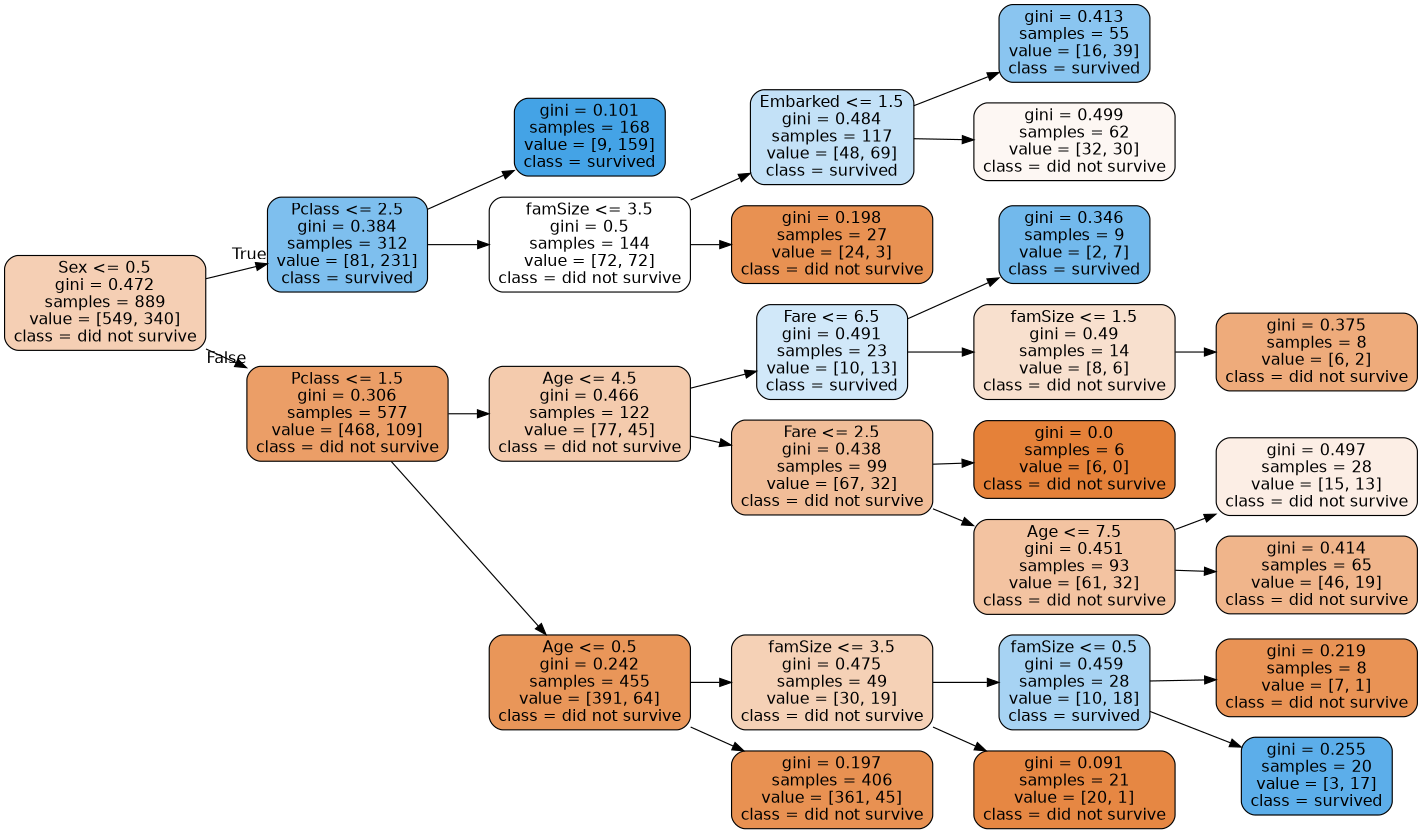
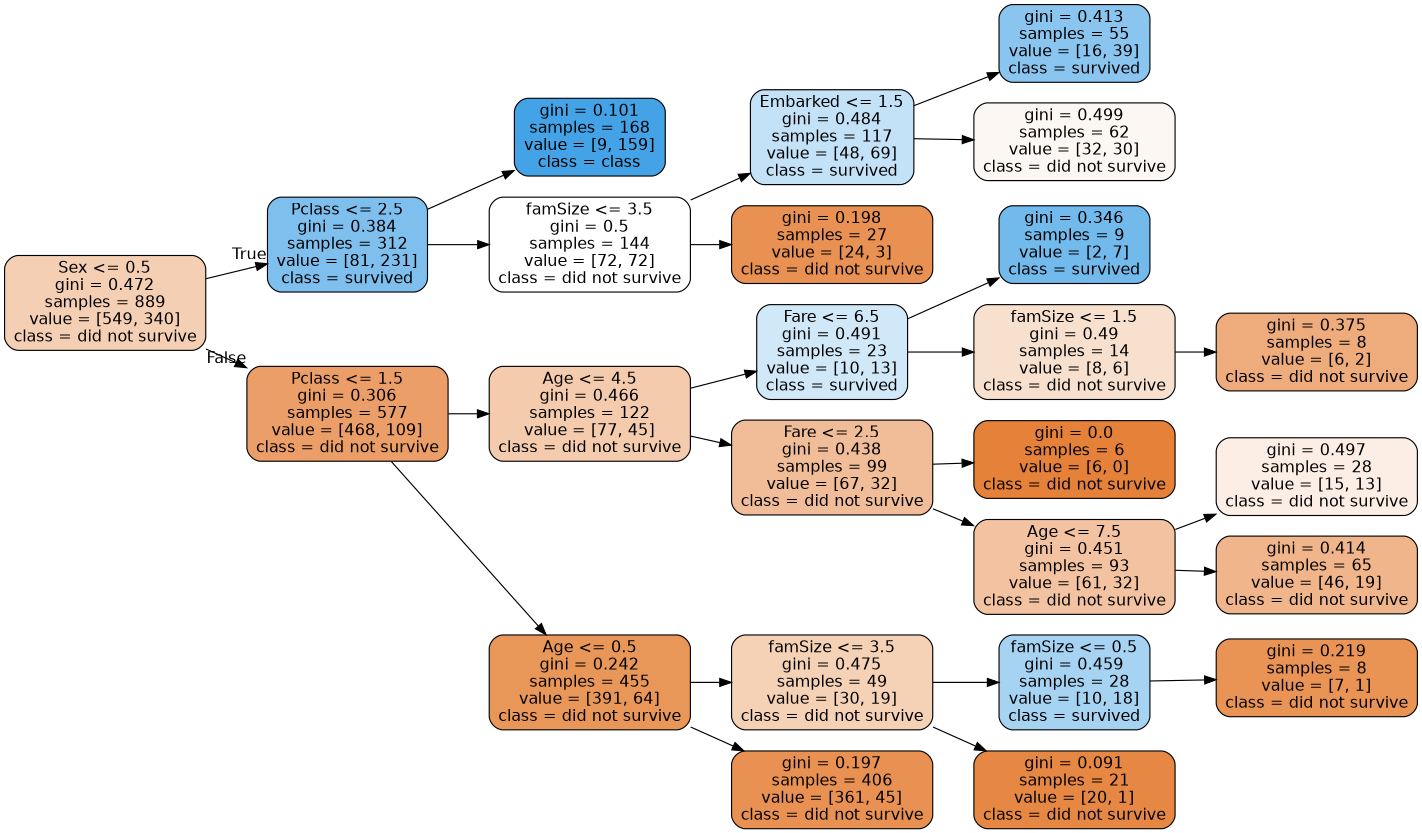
(590, 137) -> (590, 137)
(1317, 776) -> none
